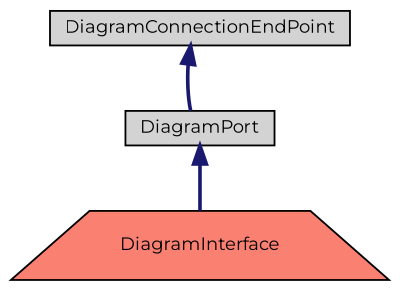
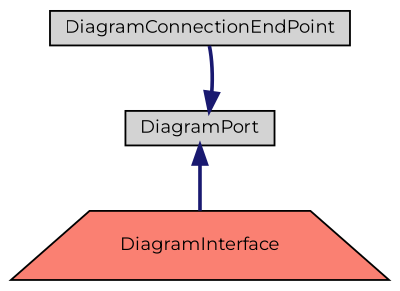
(188, 88) -> (212, 69)
